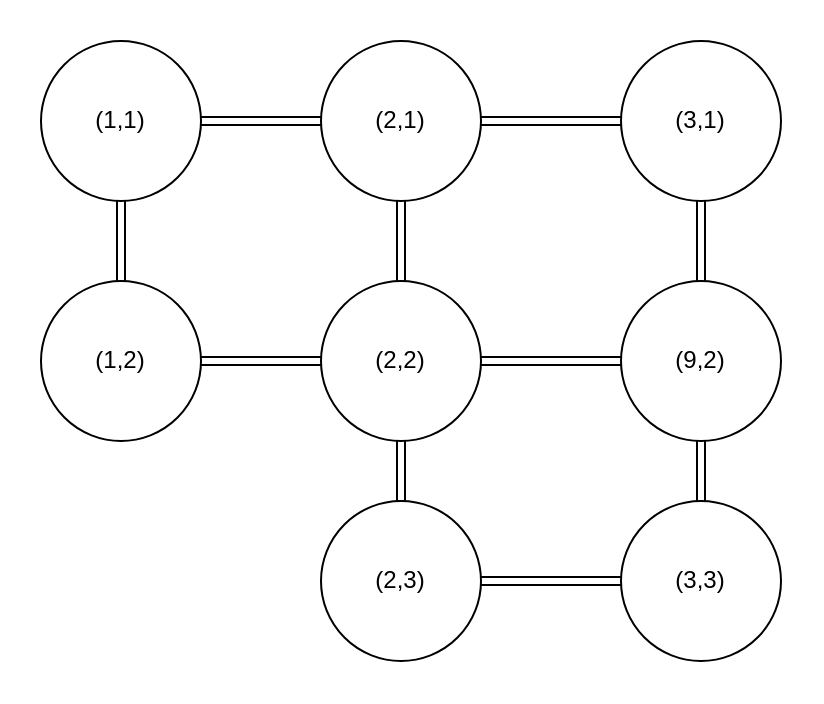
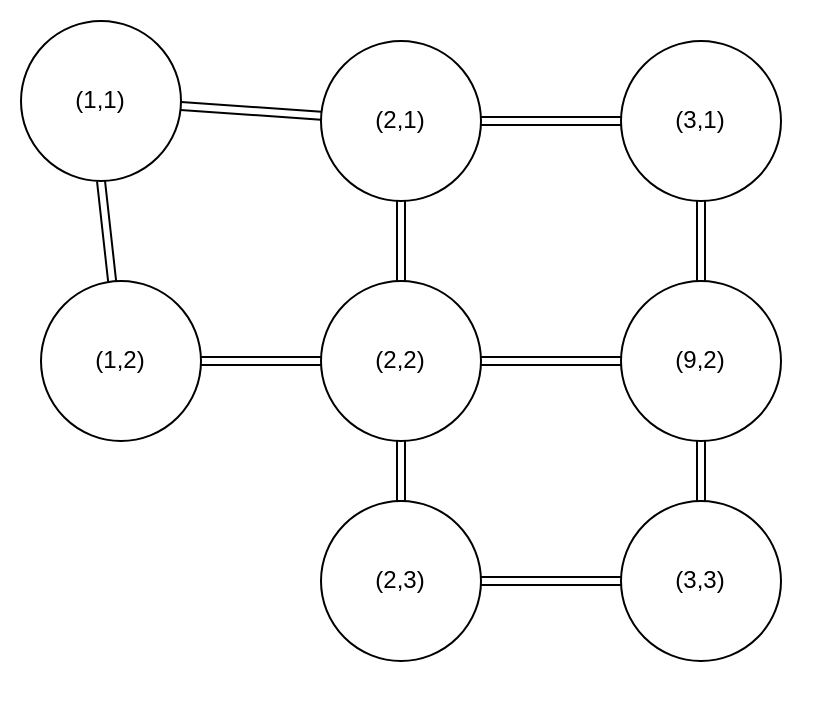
(121, 121) -> (101, 101)
